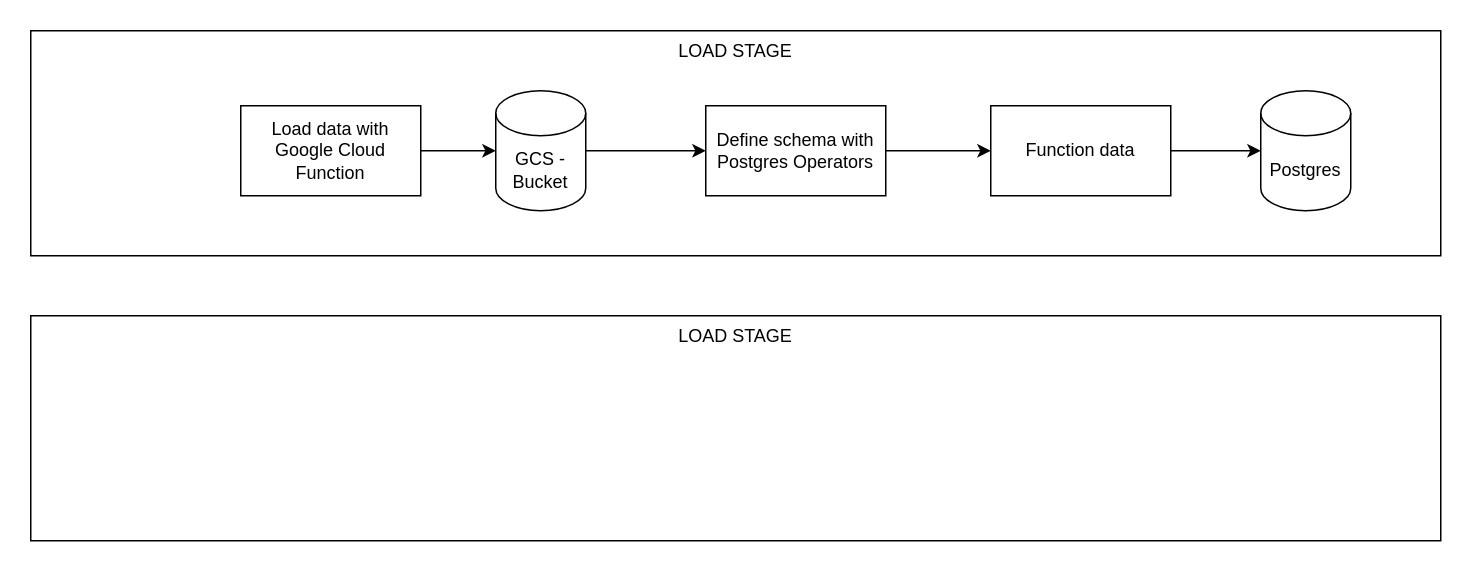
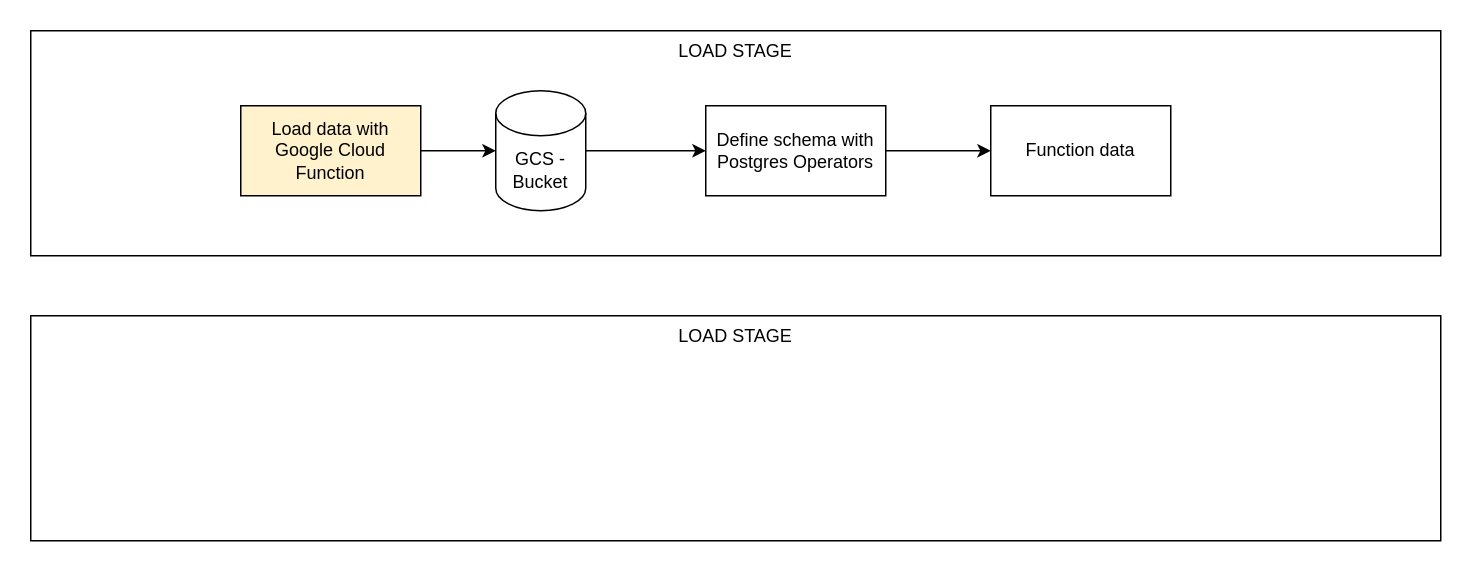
(331, 151) -> (331, 151)
(1211, 151) -> none
(1306, 151) -> none
